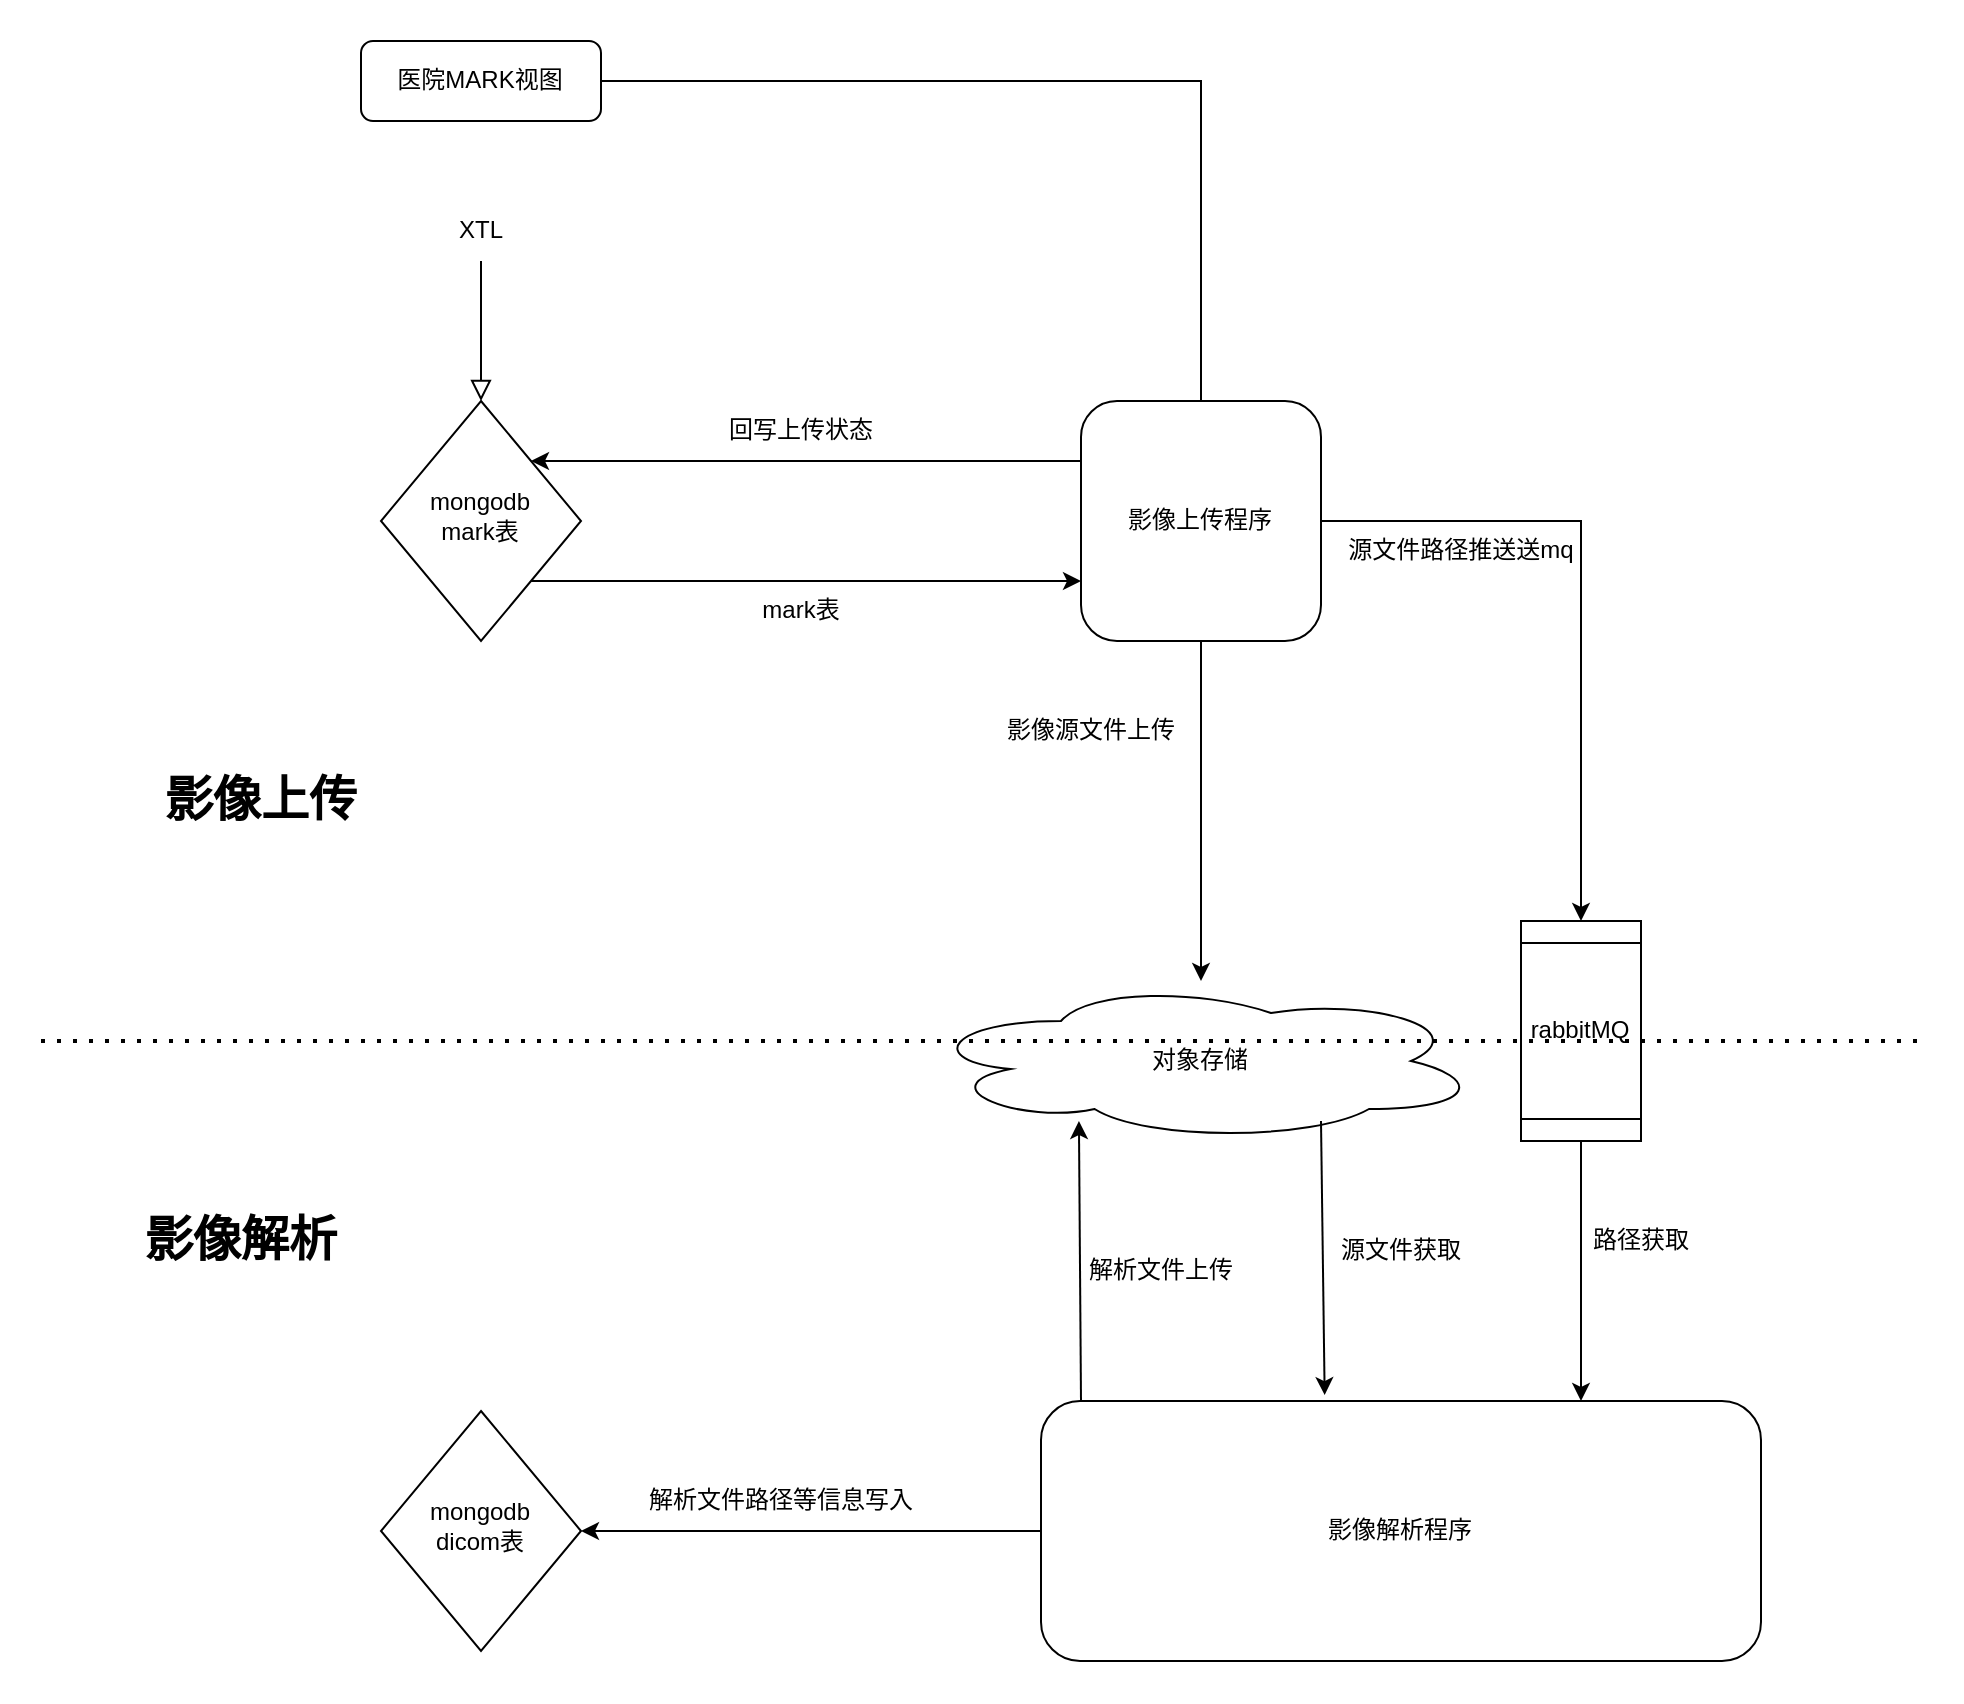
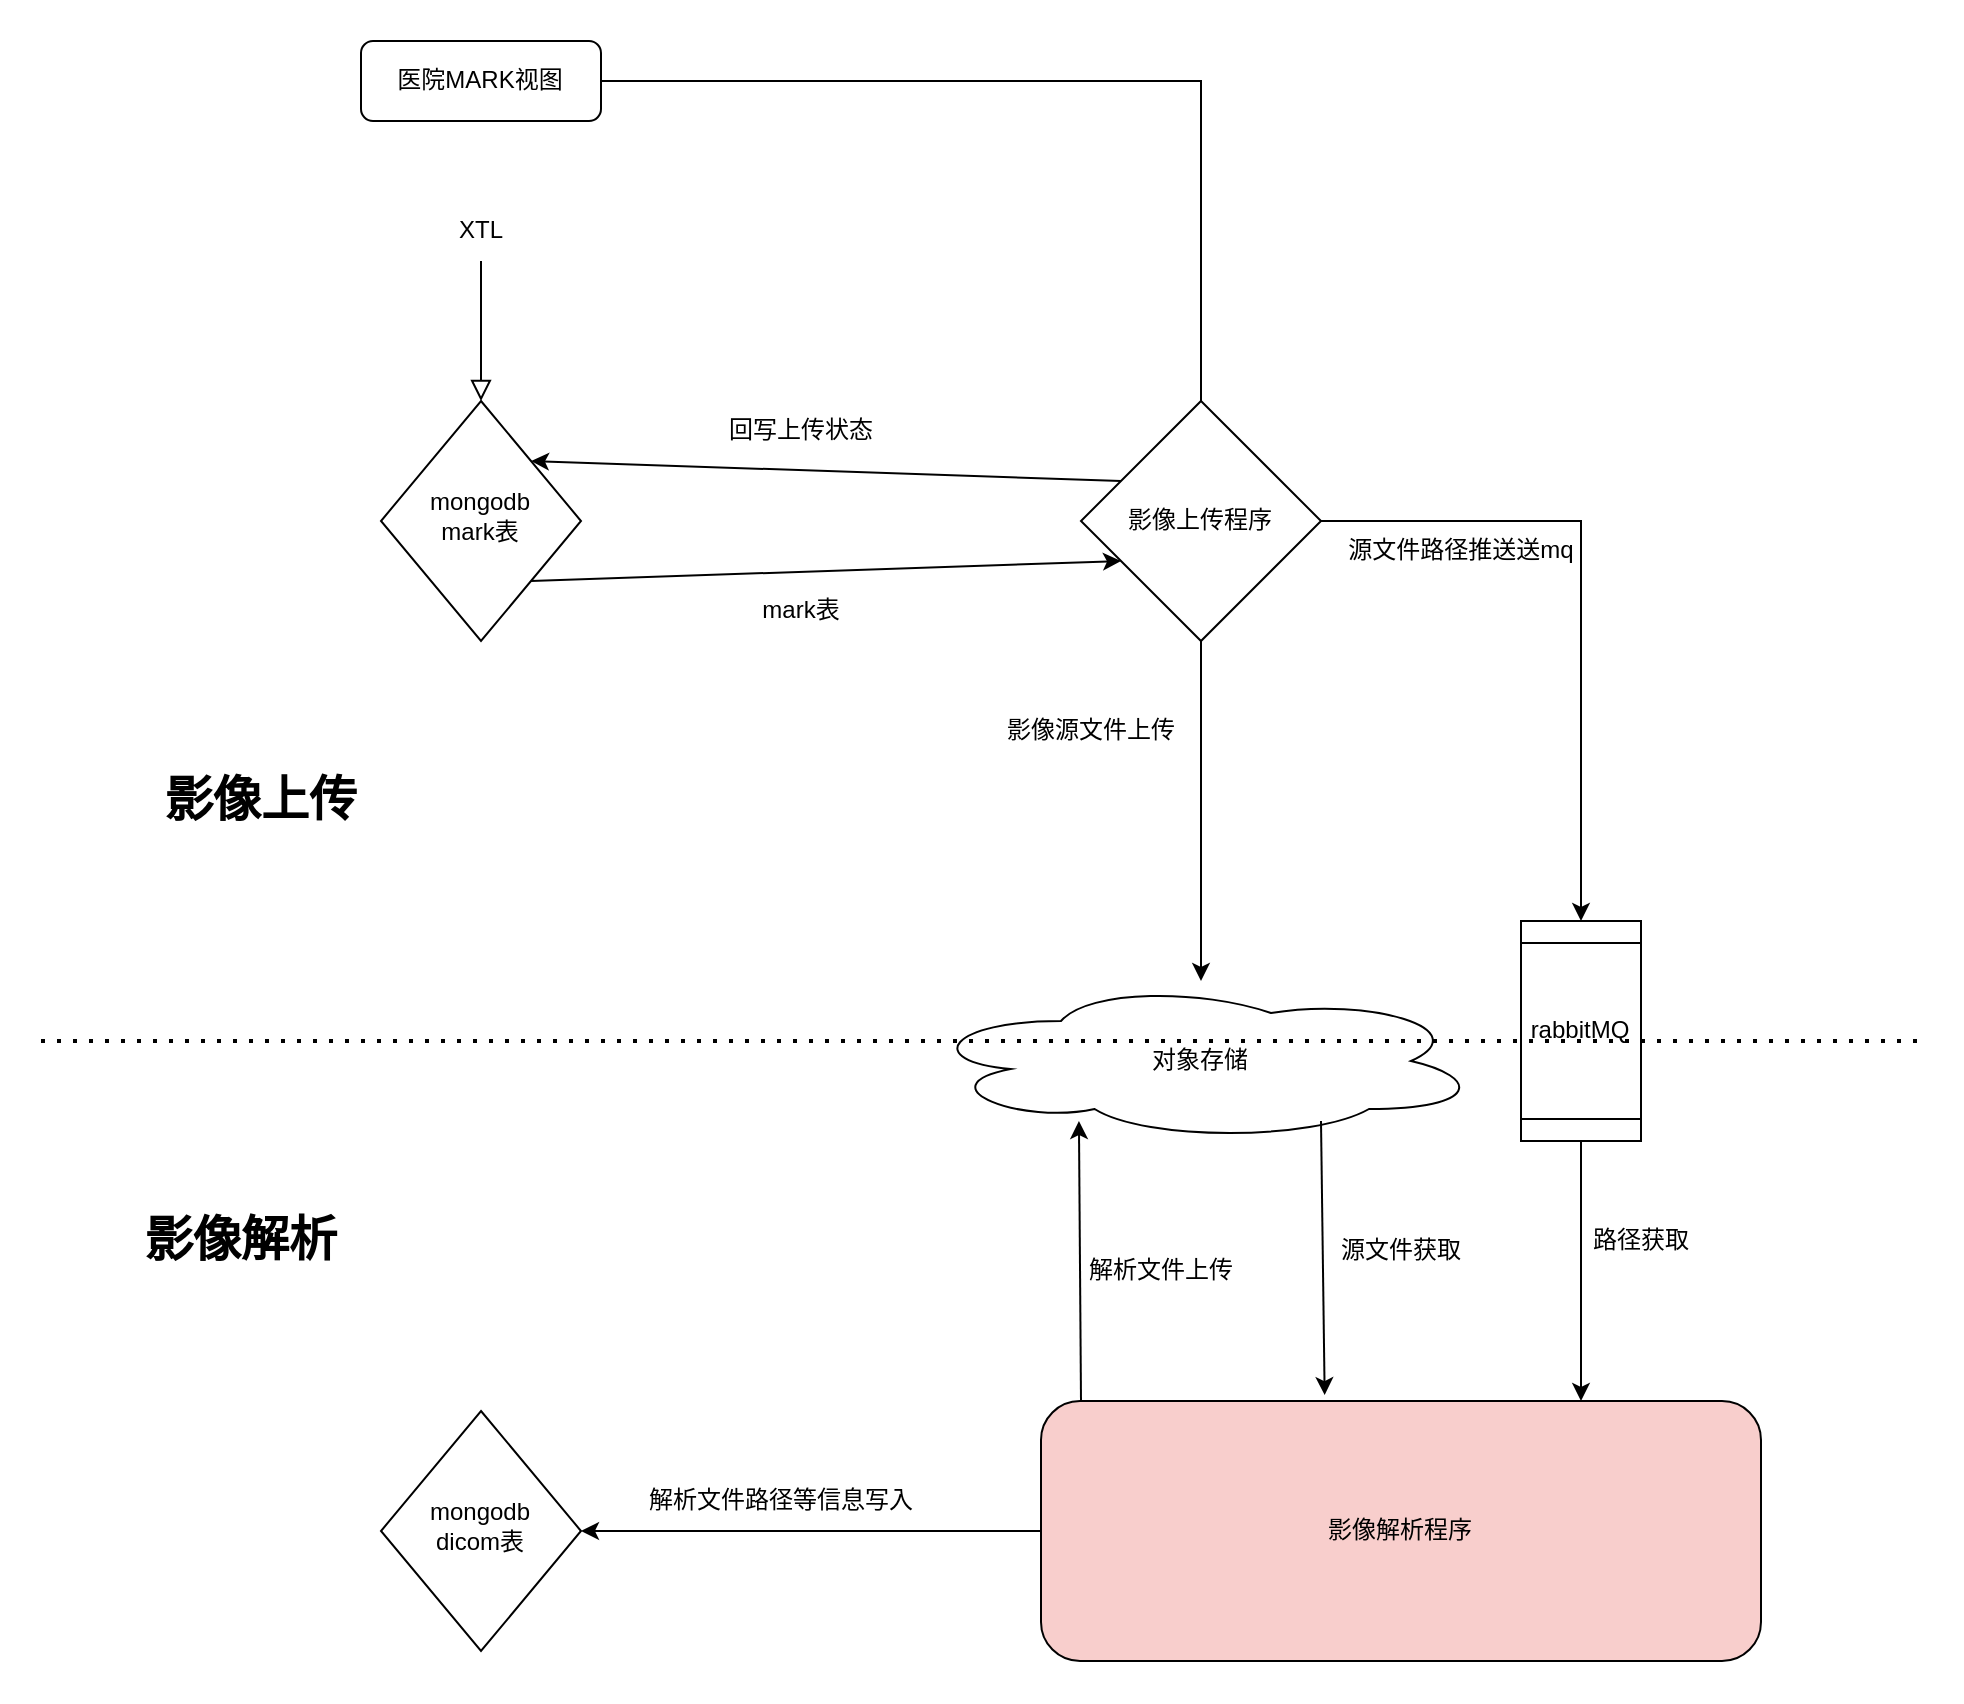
(1201, 521) -> (1201, 521)
(1401, 1531) -> (1401, 1531)
